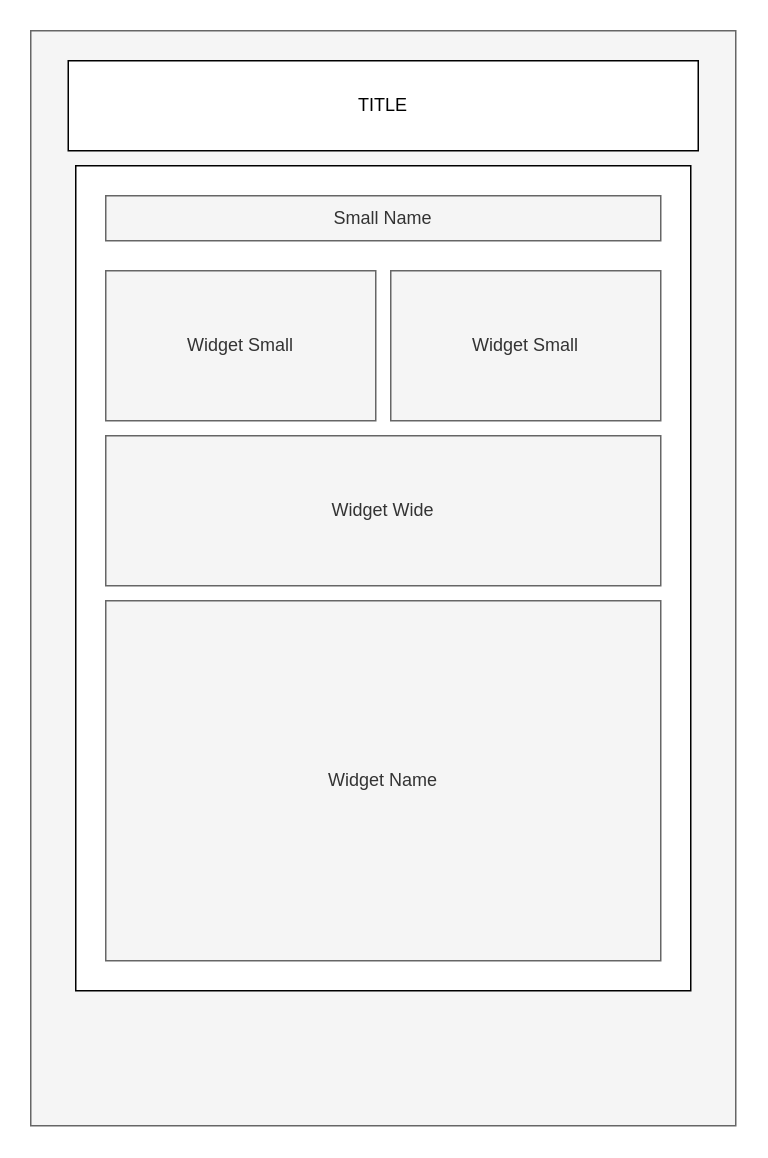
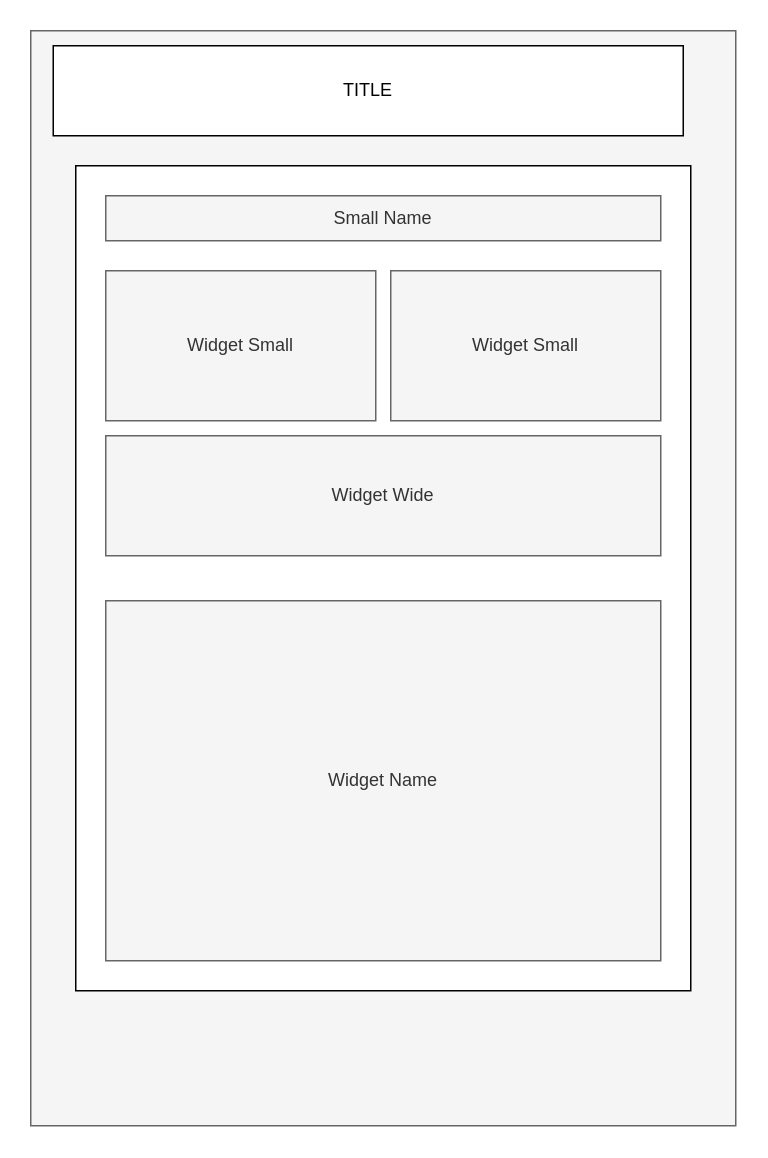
(383, 106) -> (368, 91)
(383, 511) -> (383, 496)
